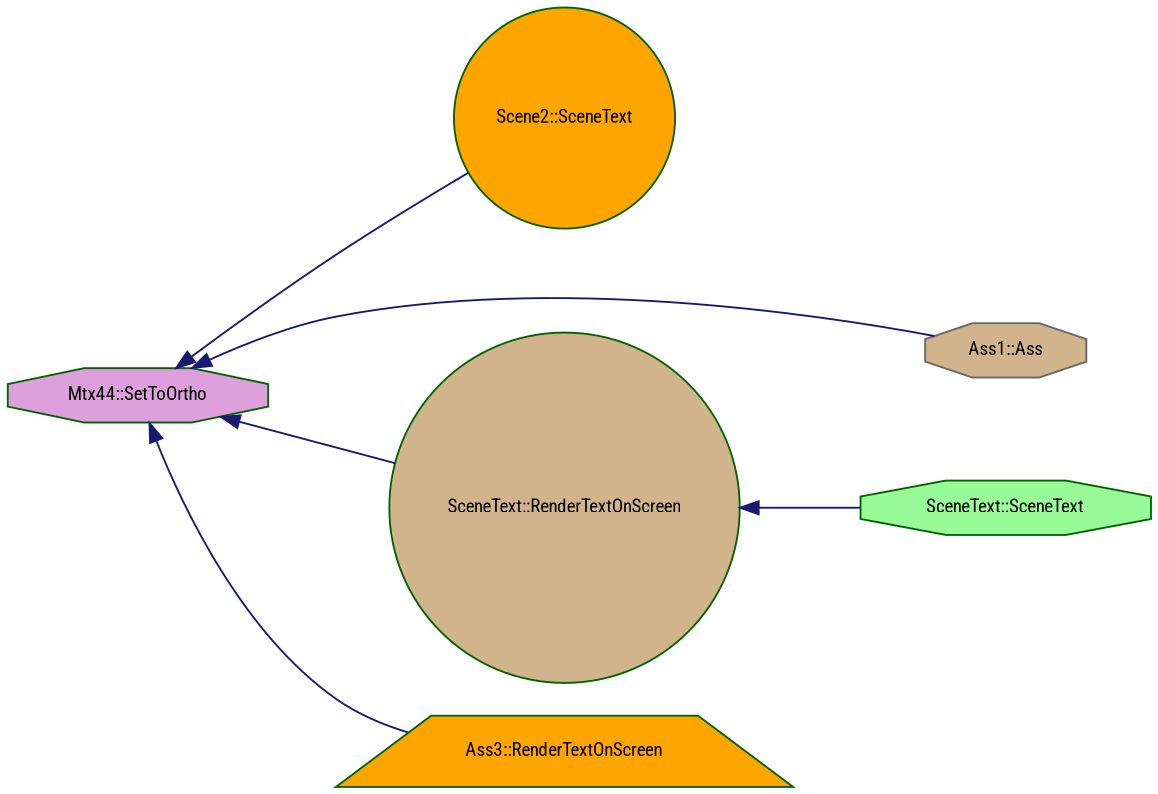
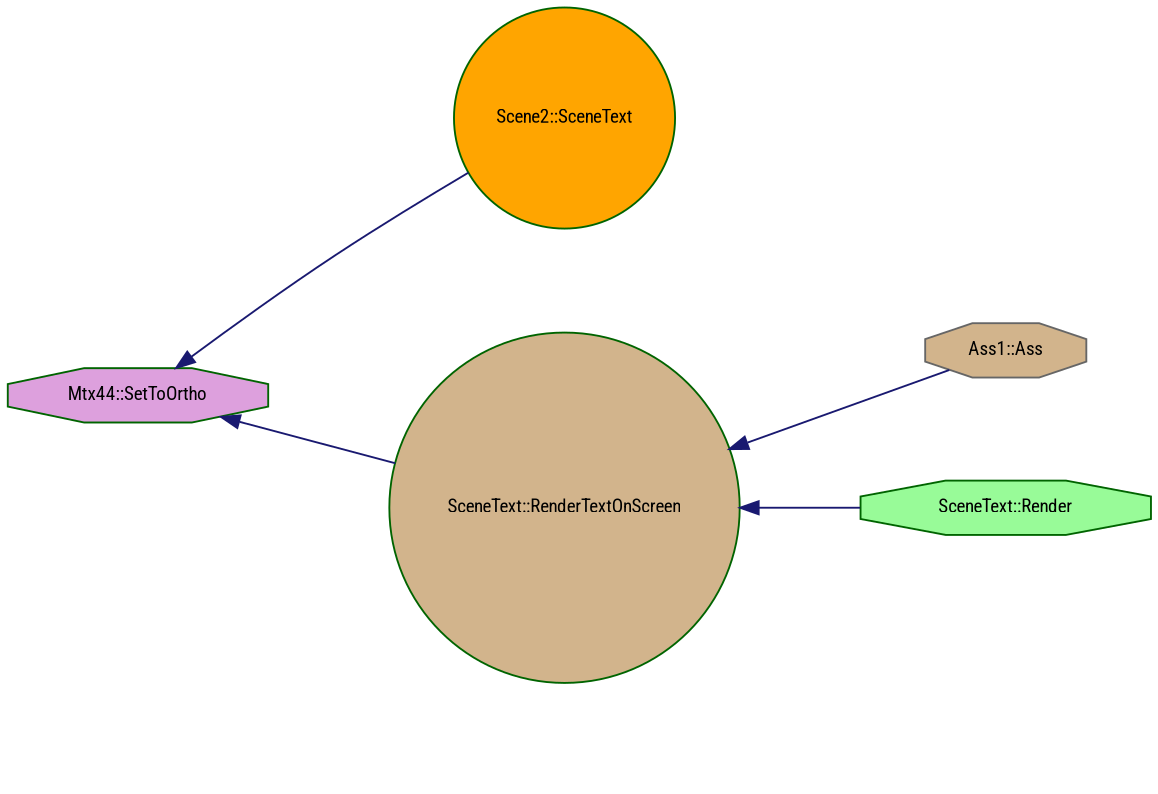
(569, 299) -> (848, 406)
(1006, 508) -> (1006, 508)
(565, 751) -> none
